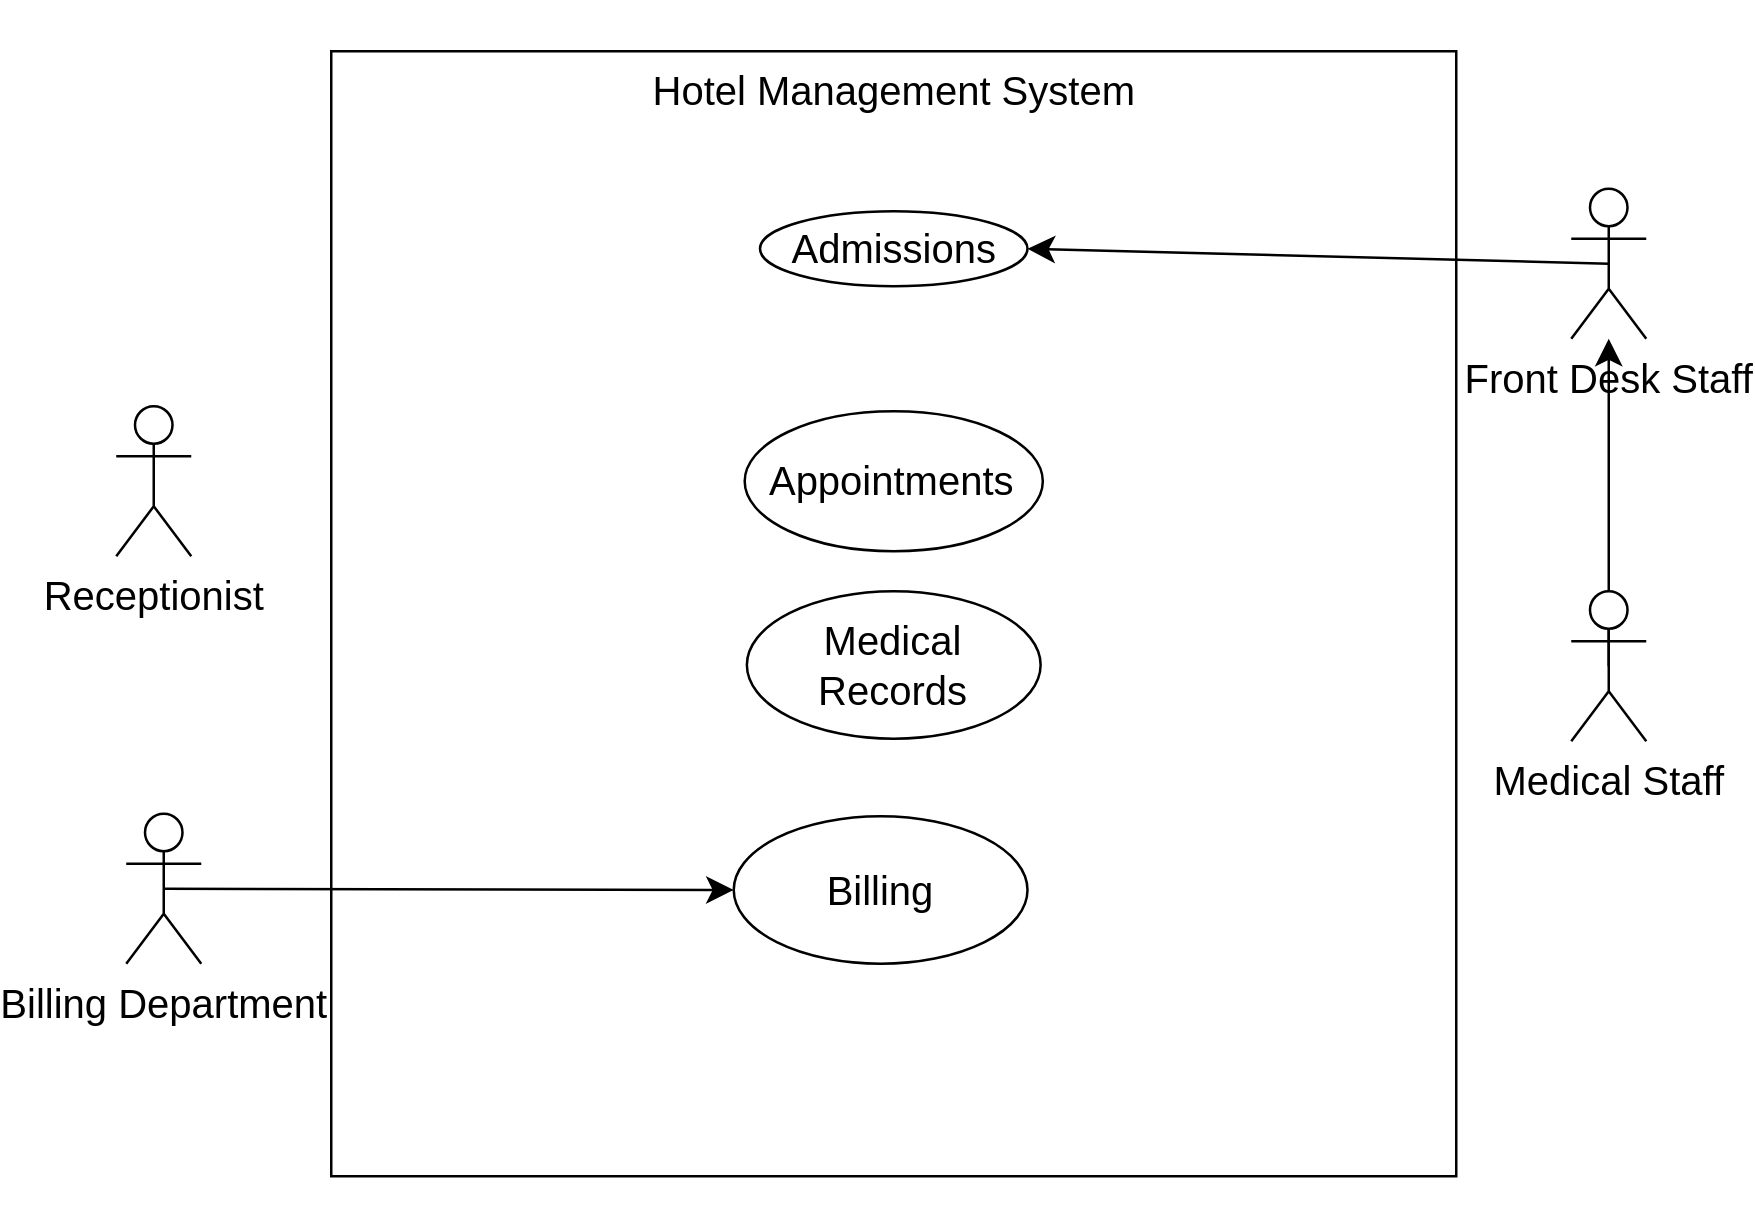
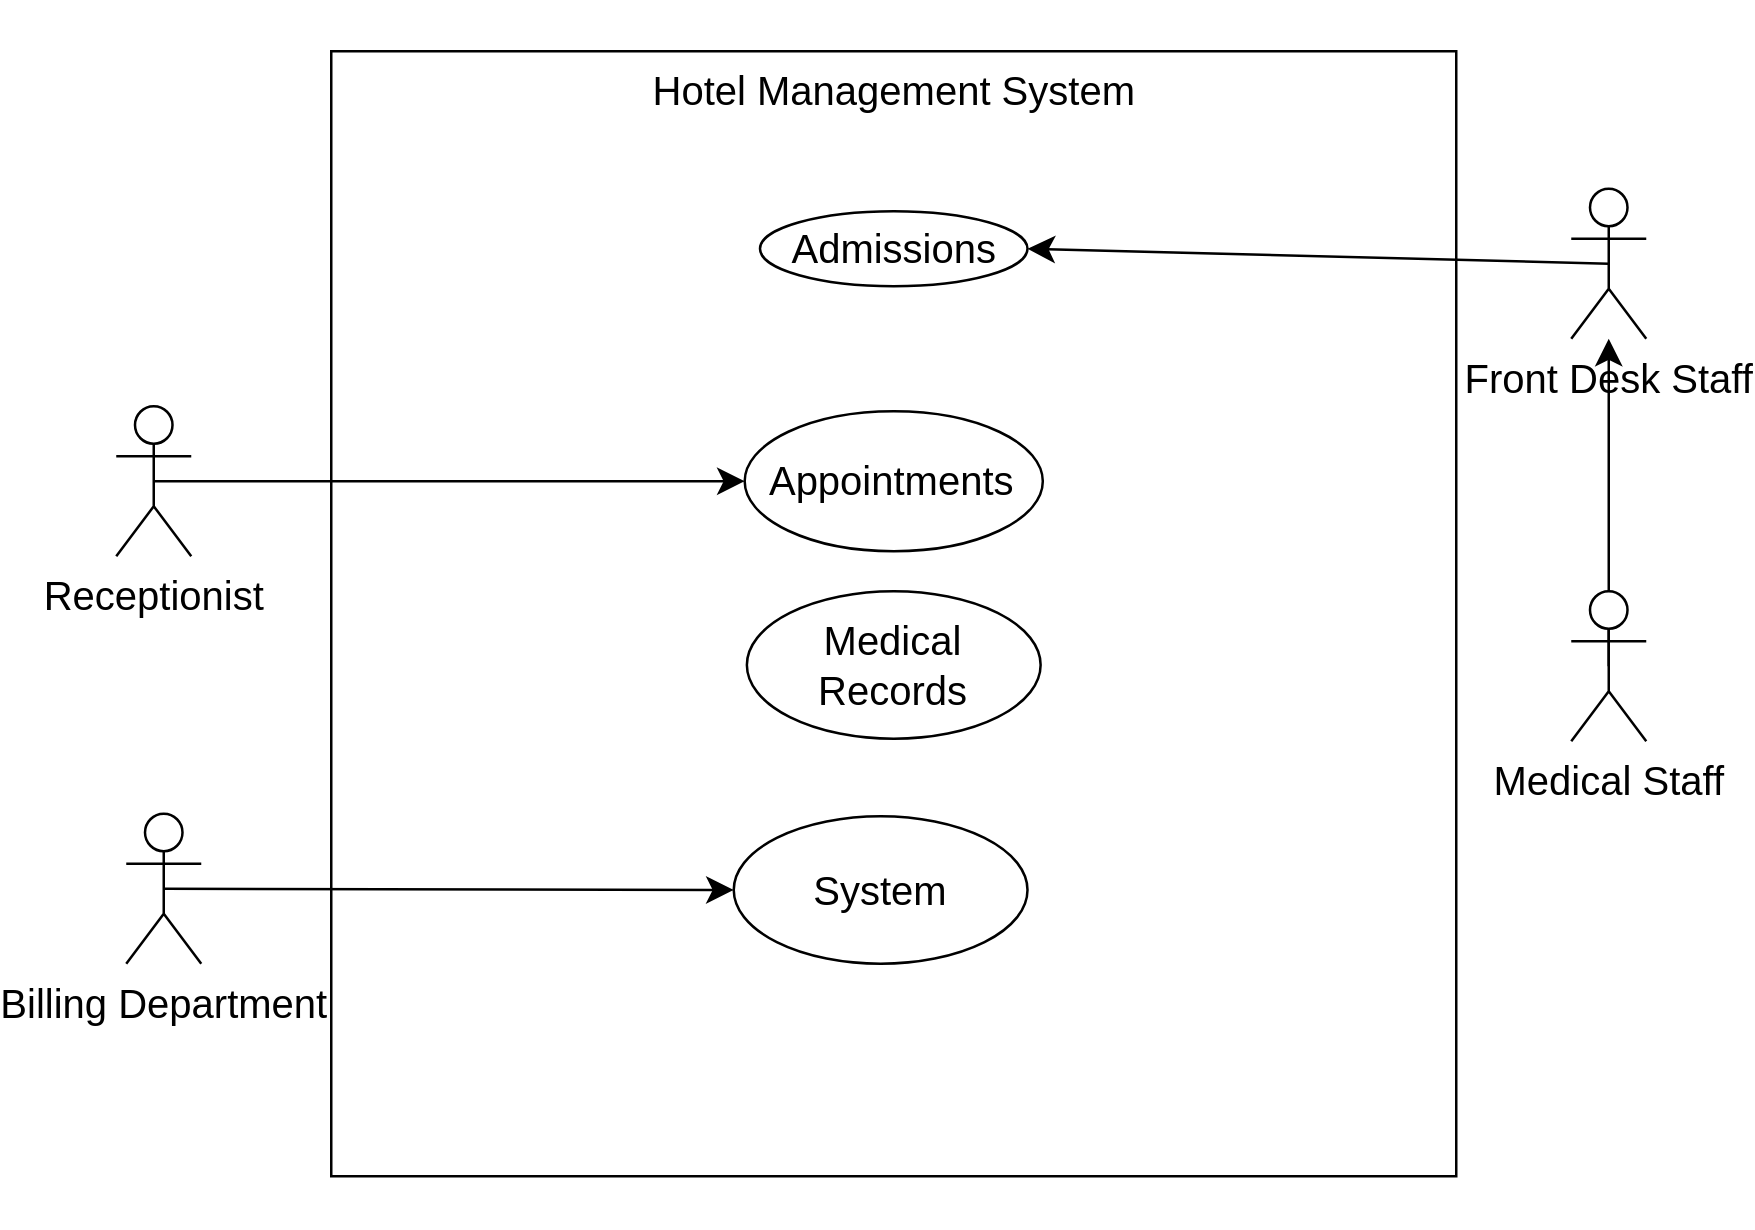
none -> (452, 481)
(881, 891) -> (881, 891)
